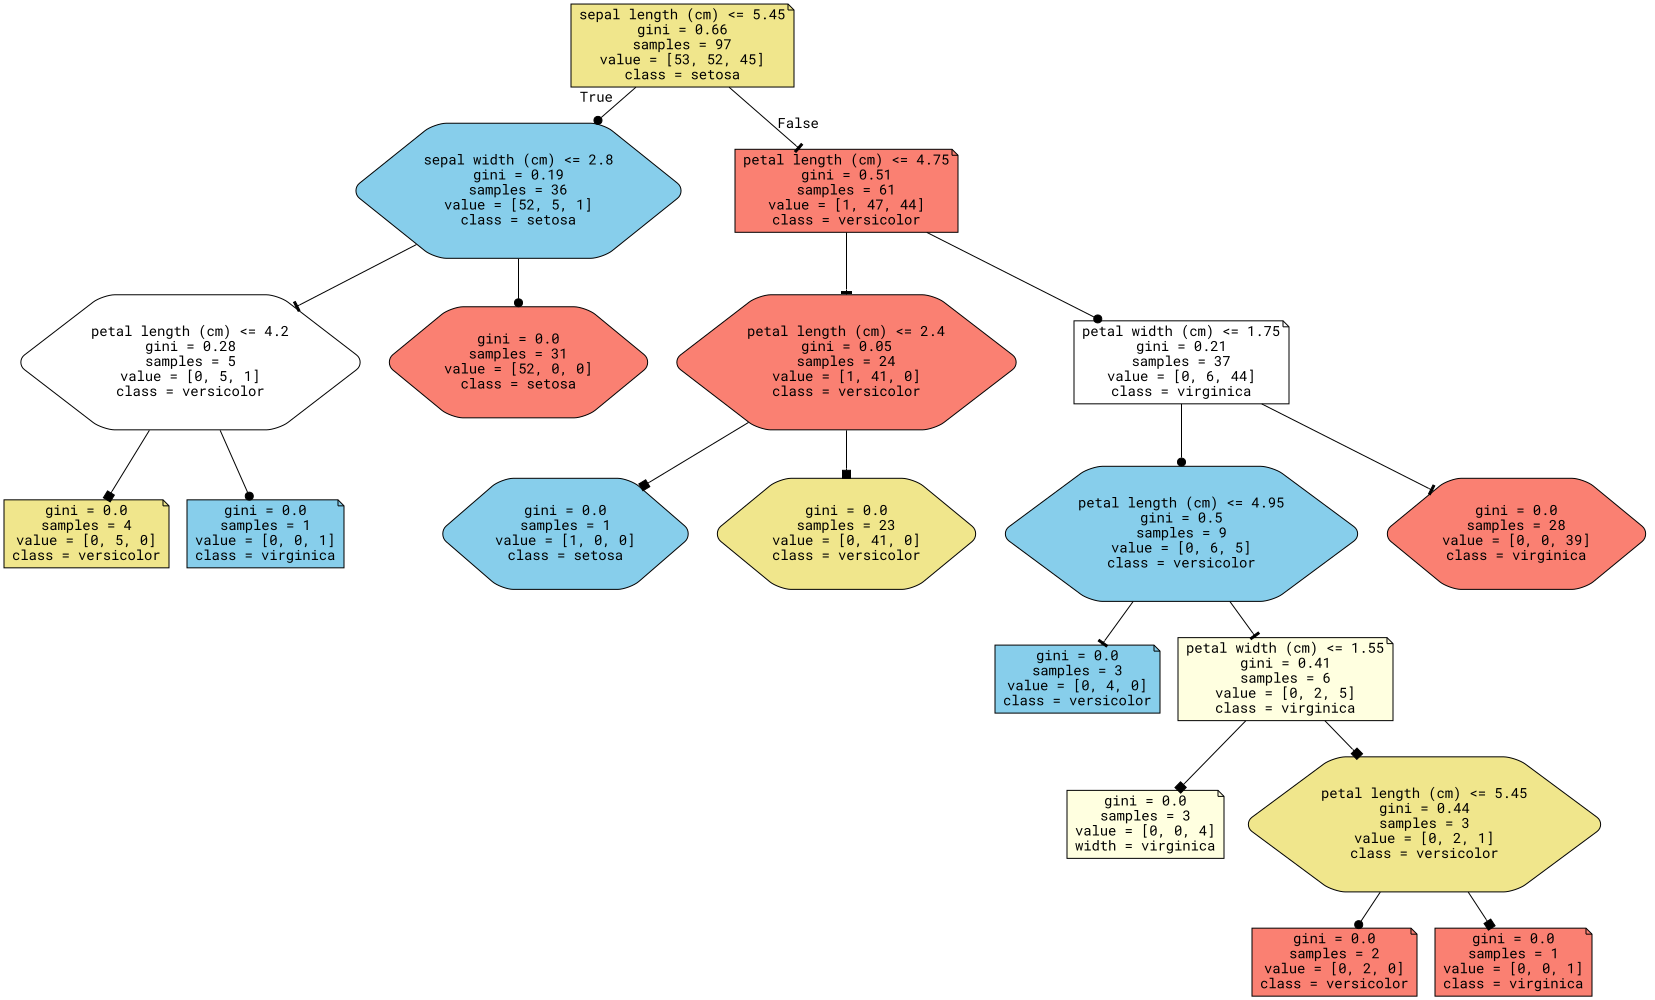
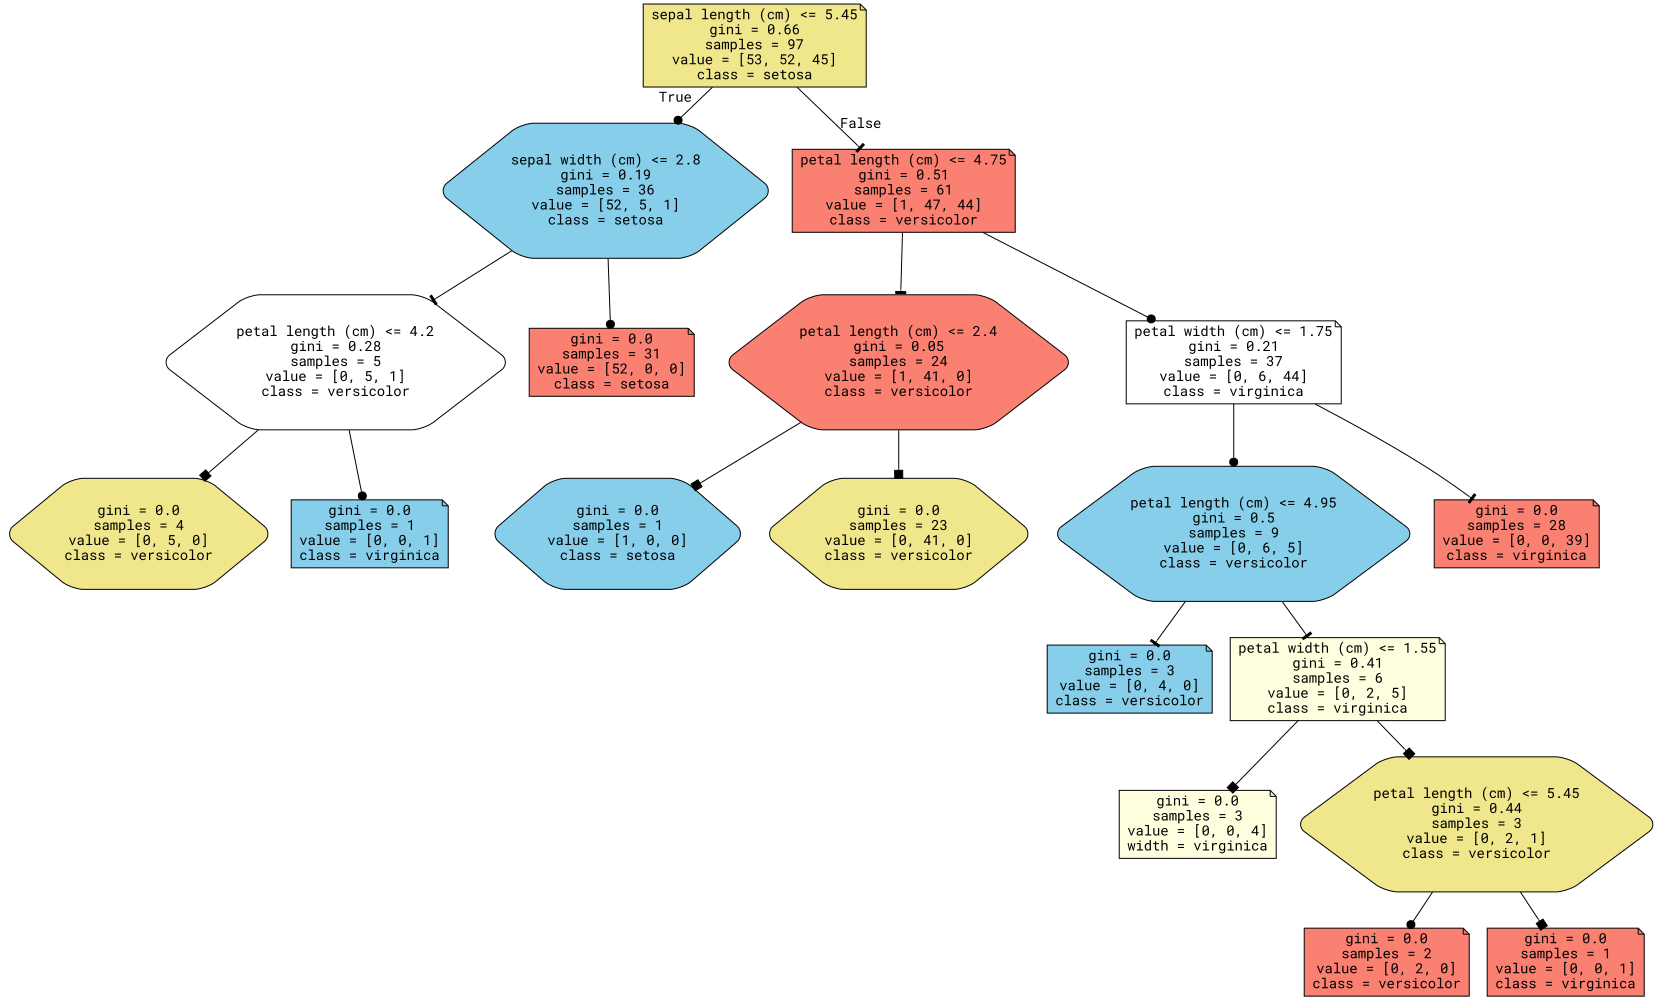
(518, 362) -> (612, 362)
(86, 534) -> (139, 534)
(1516, 534) -> (1517, 534)
